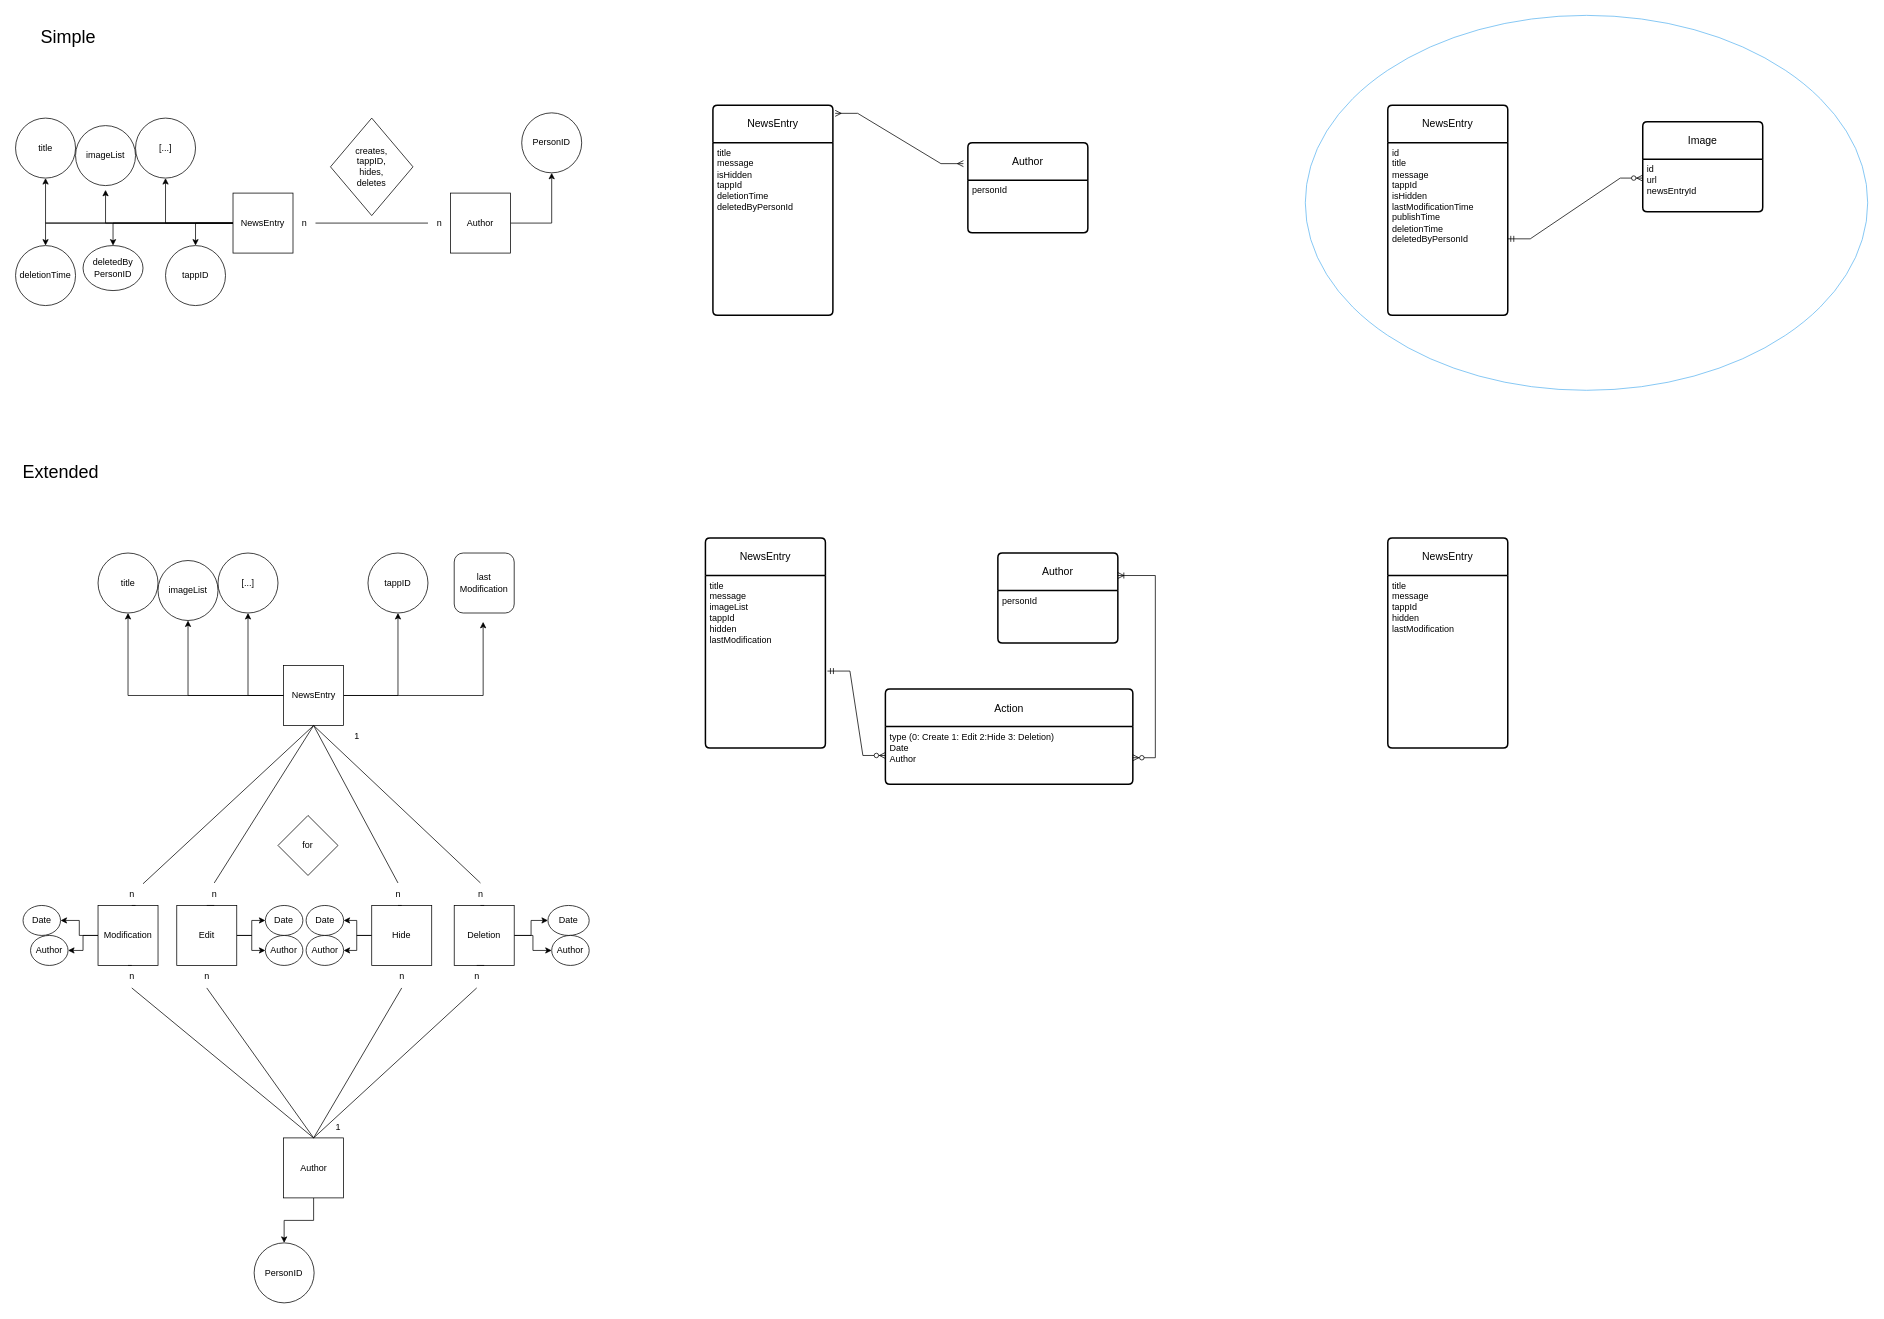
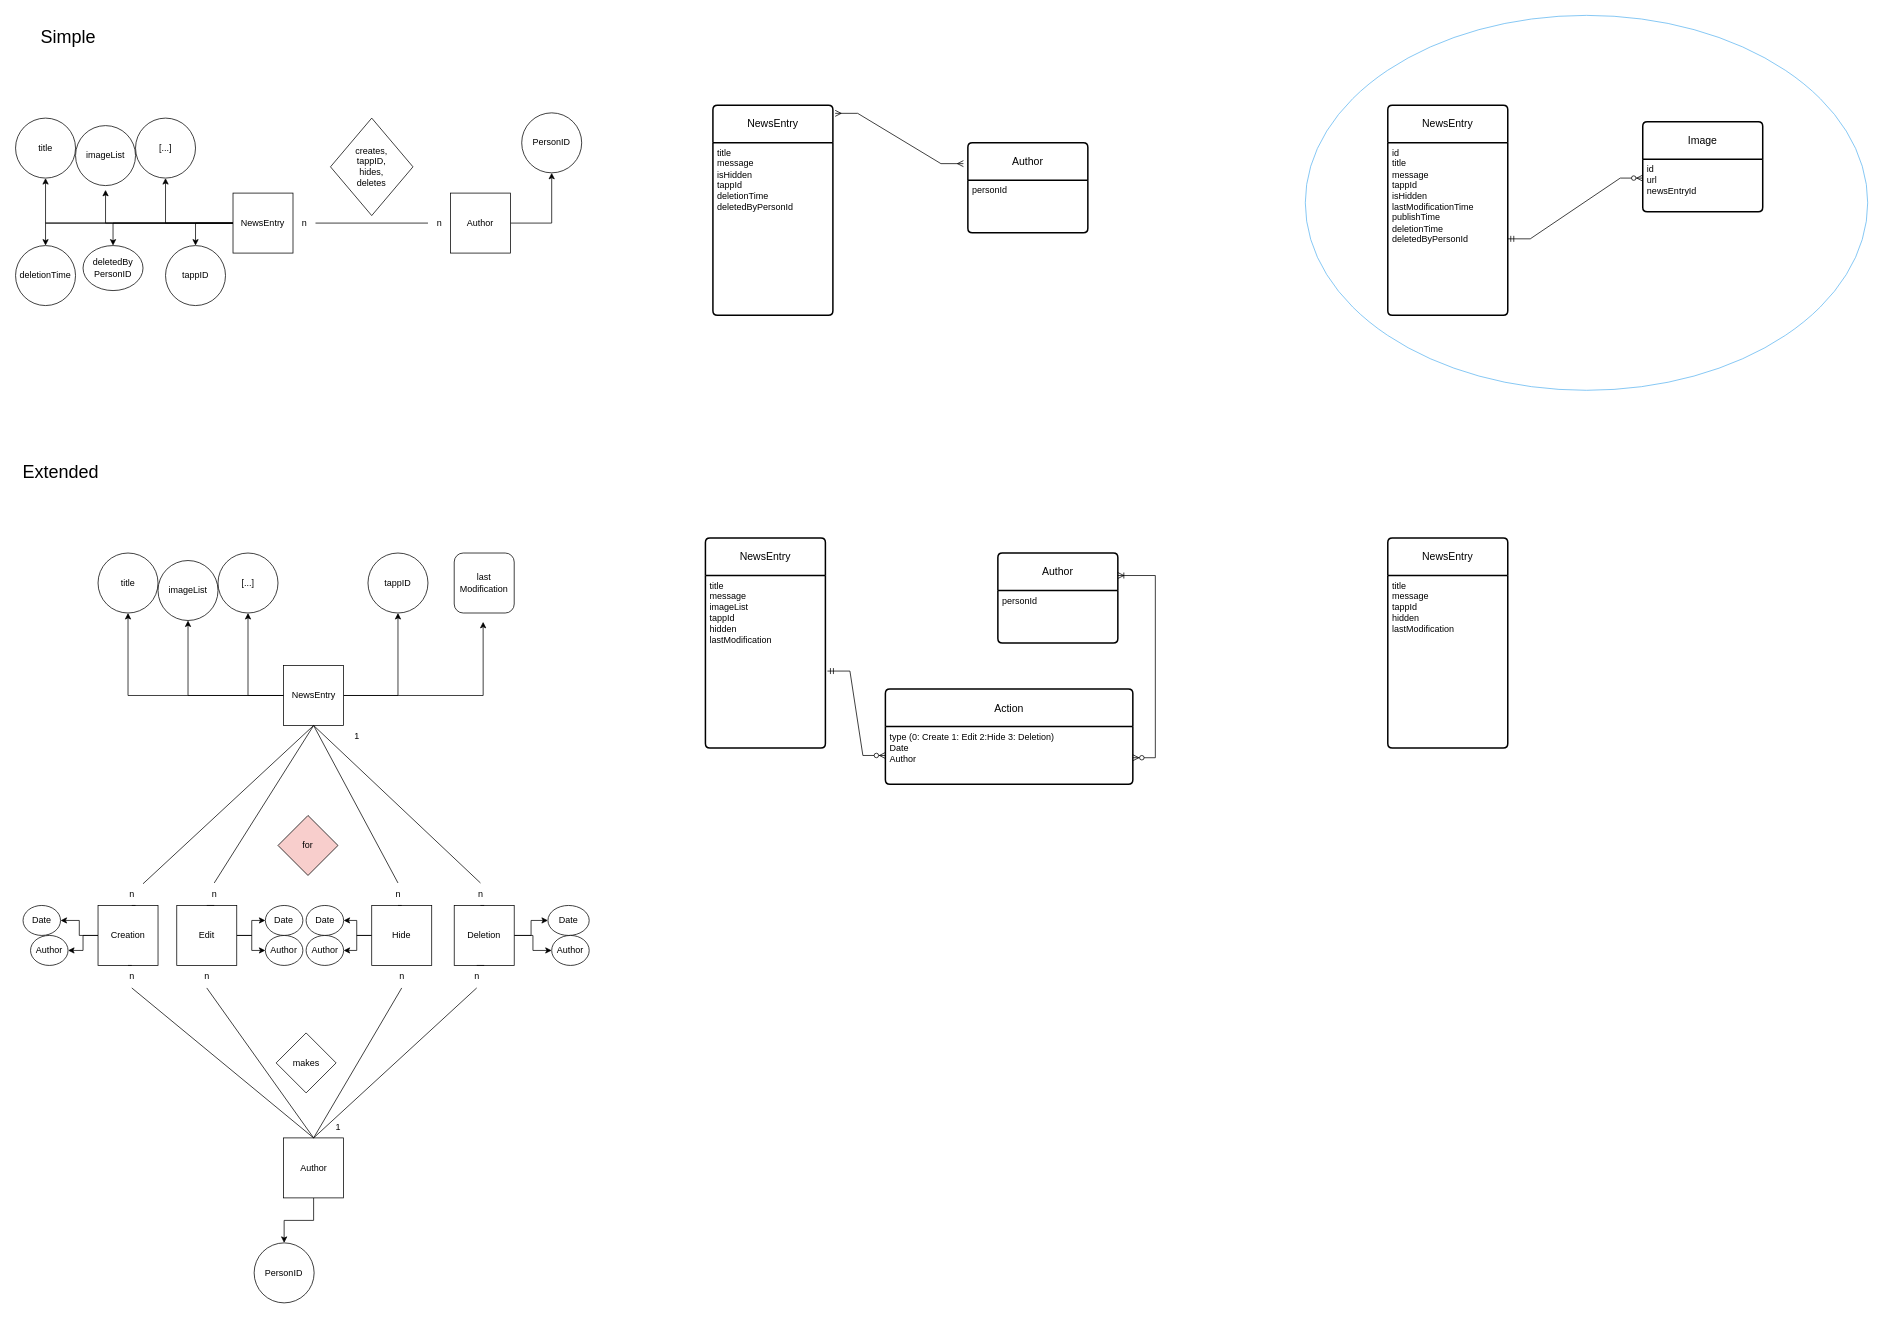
(308, 846) -> (308, 846)
(128, 936) -> (128, 936)
none -> (306, 1063)
